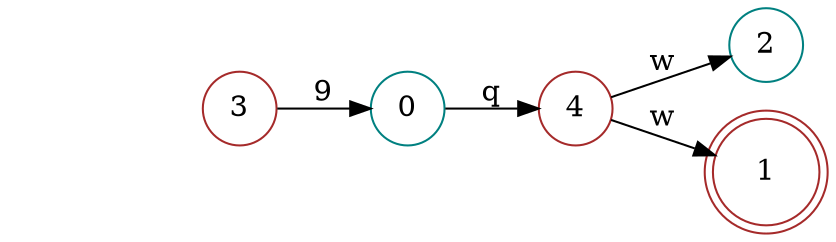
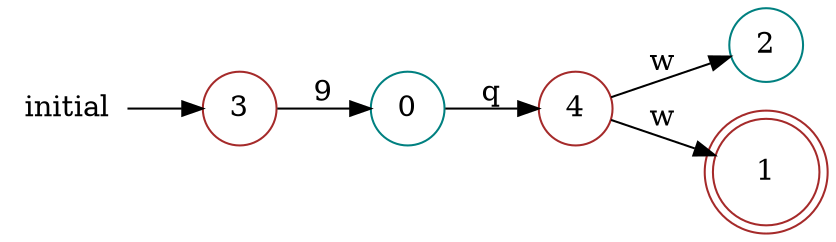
none -> (68, 109)
